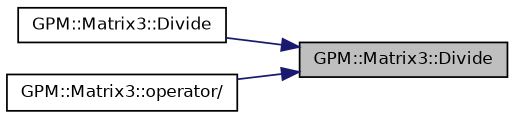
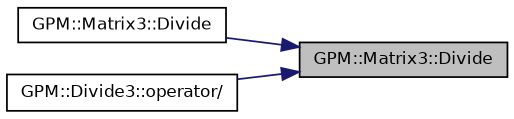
(122, 93) -> (122, 93)
